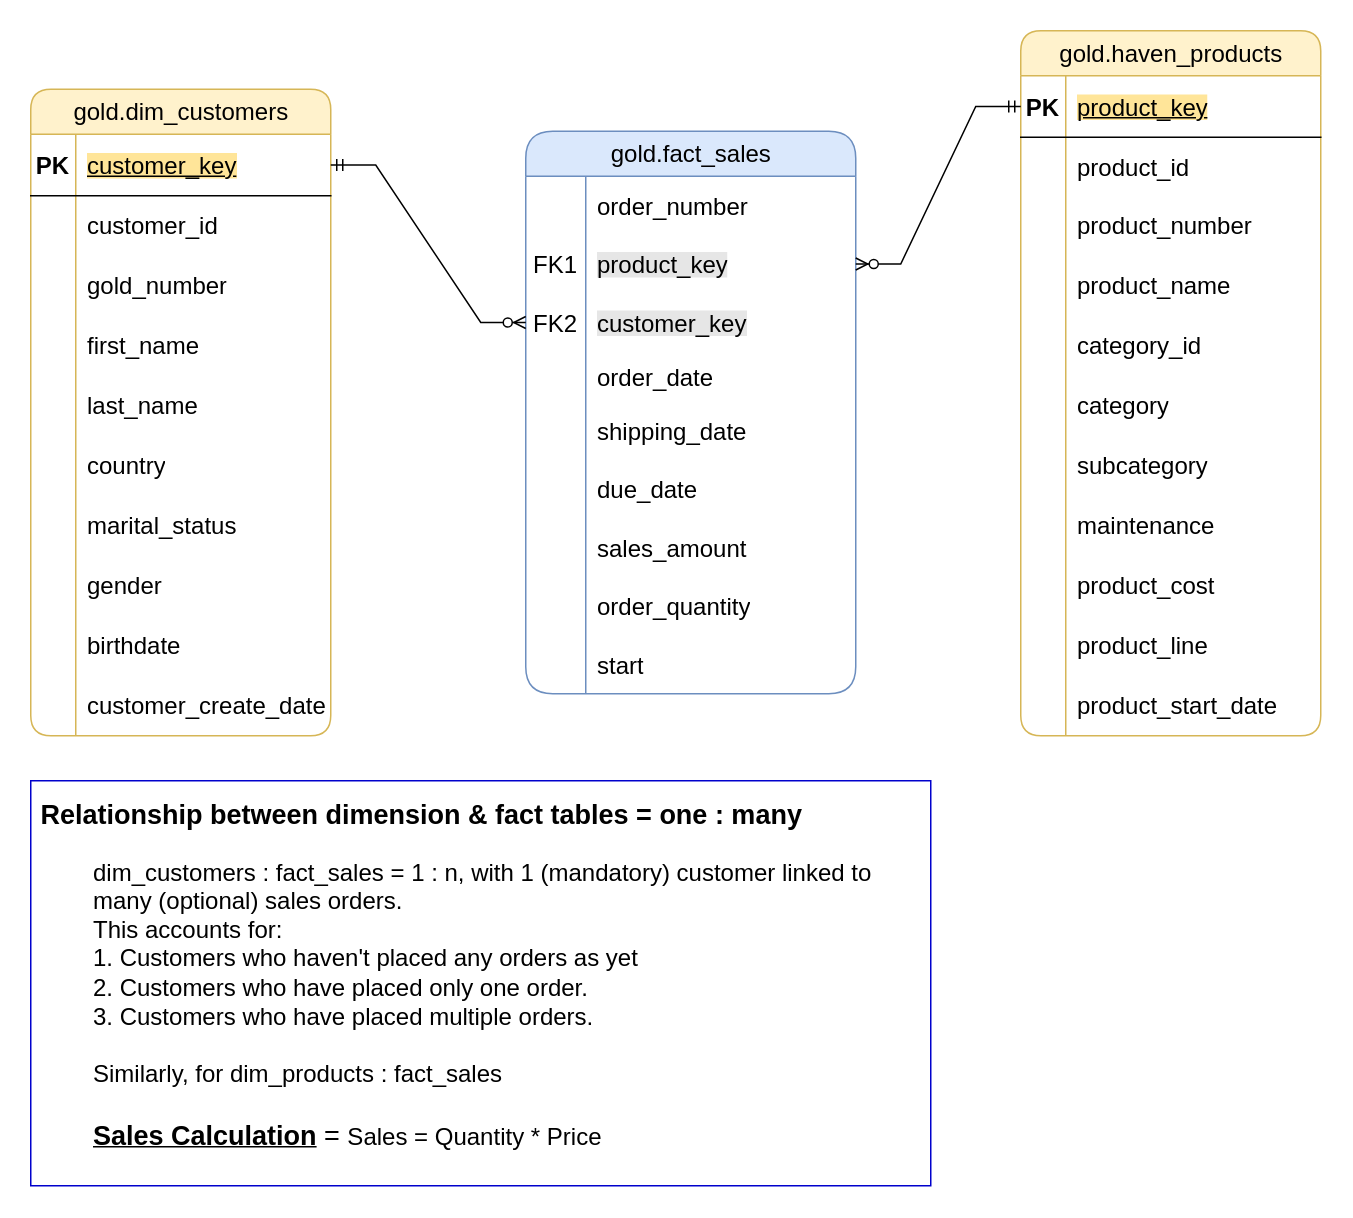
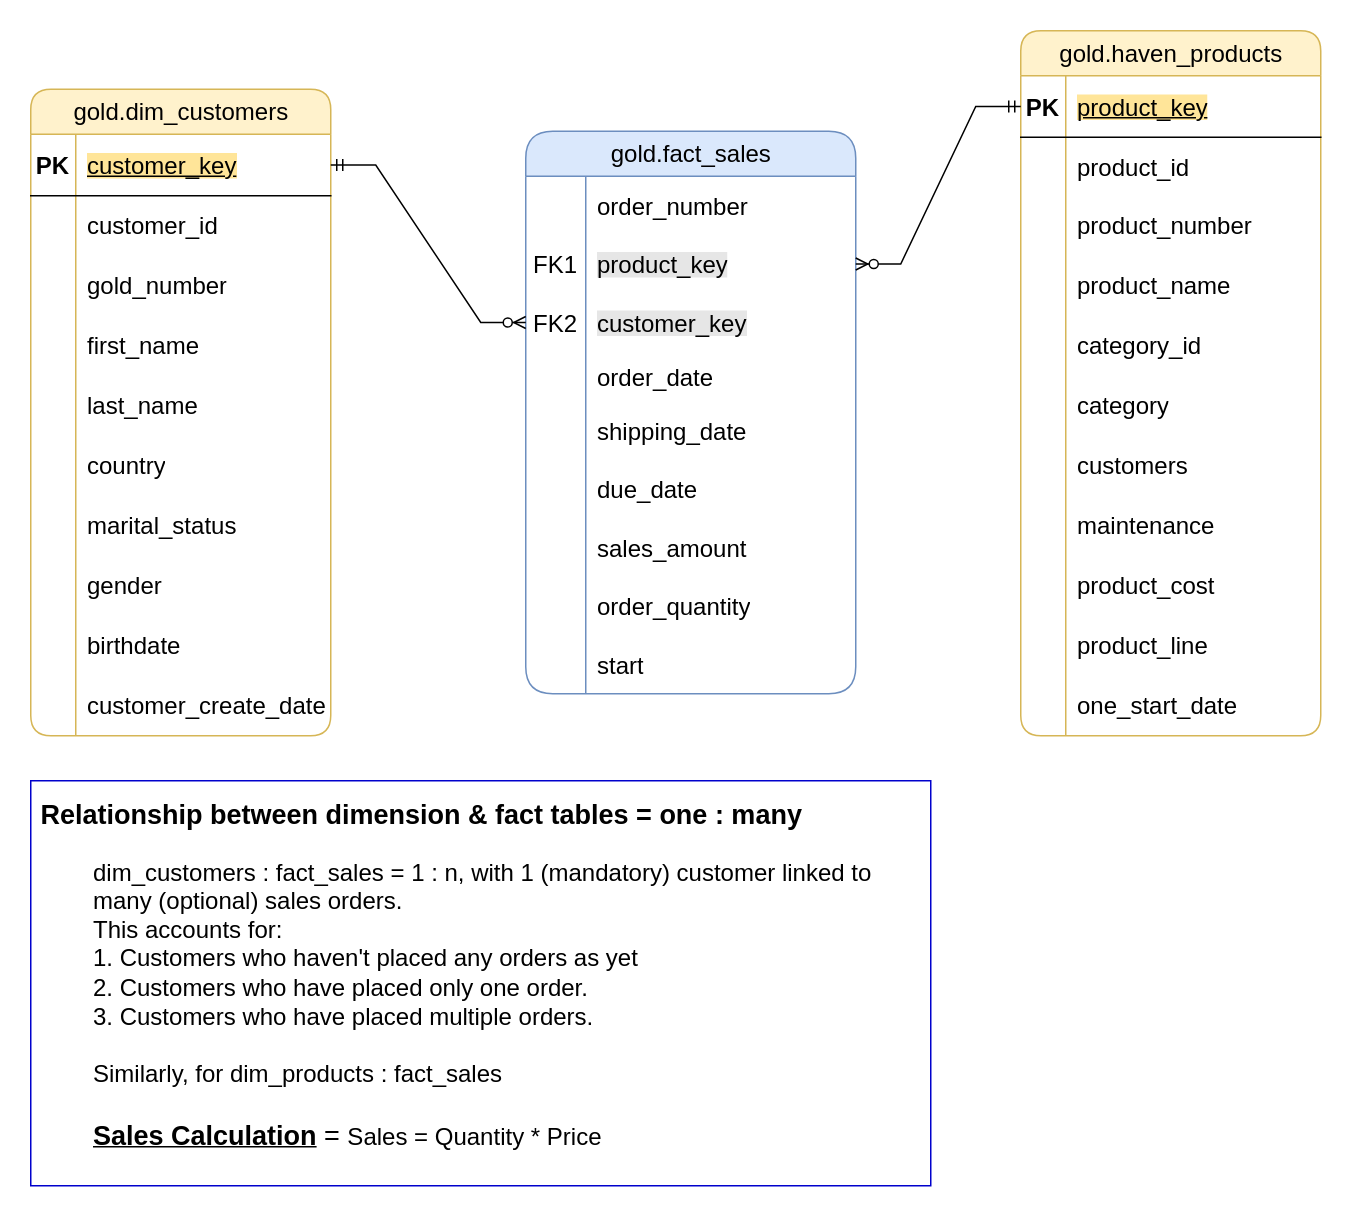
(1152, 466) -> (1138, 466)
(1199, 706) -> (1172, 706)
